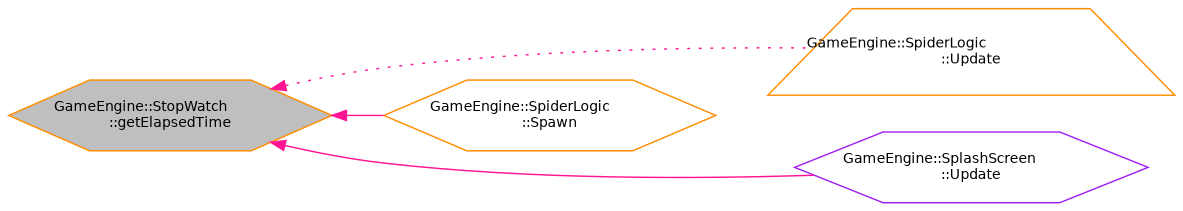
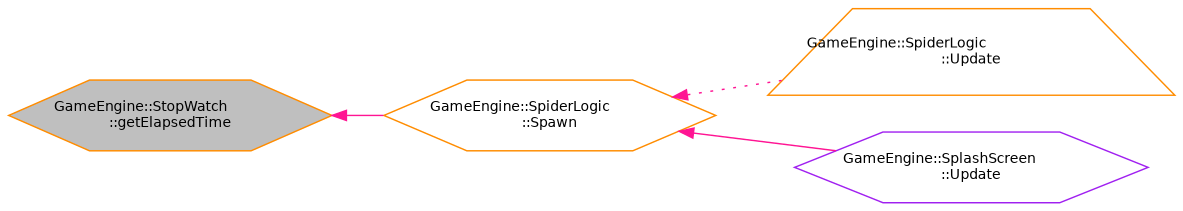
(549, 54) -> (735, 88)
(548, 175) -> (765, 142)
